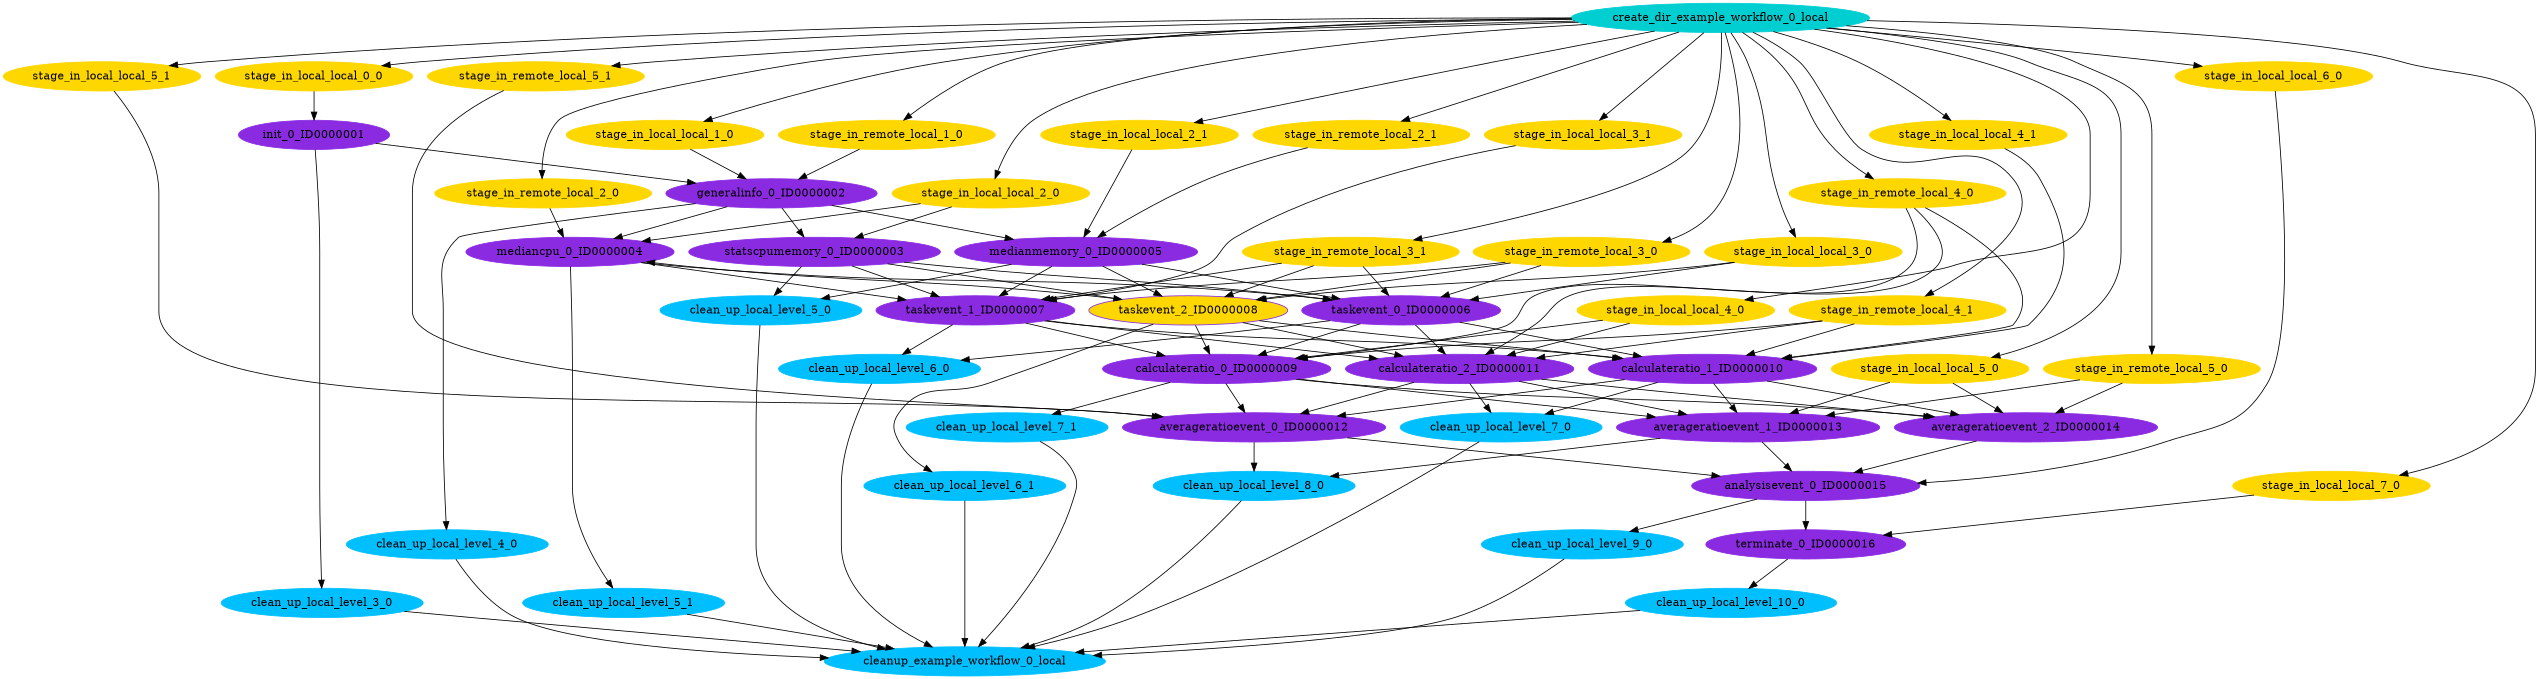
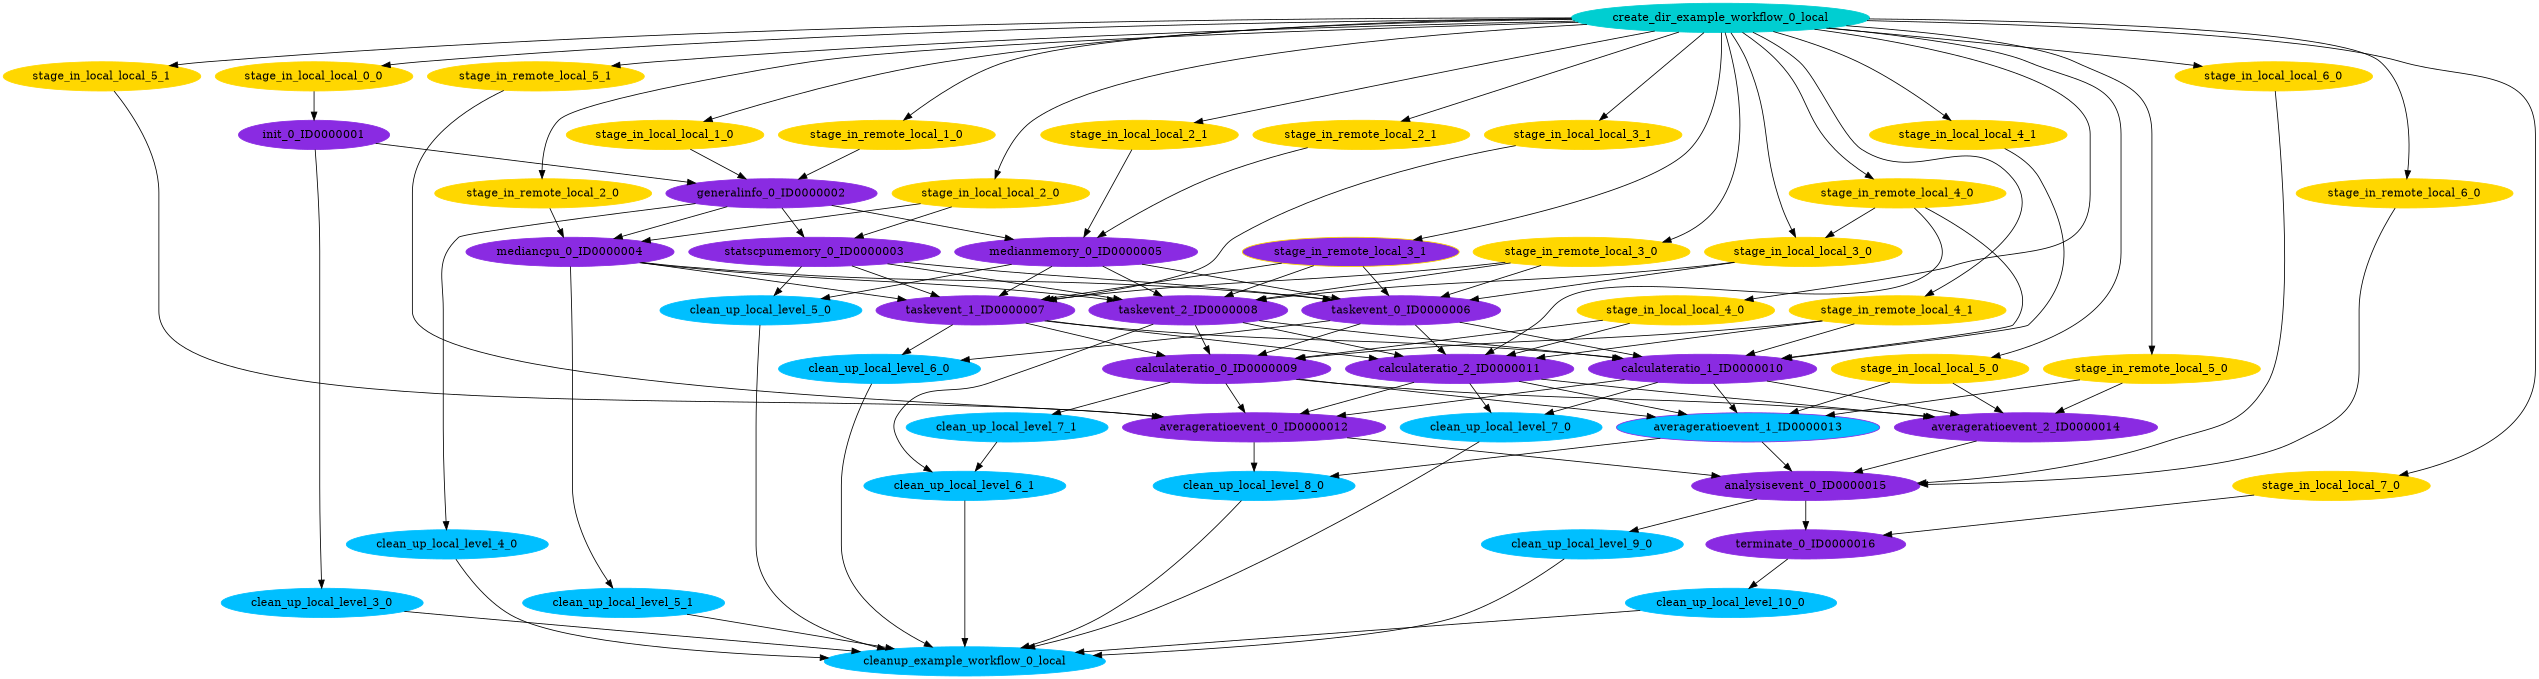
none -> (2405, 193)
(1351, 252) -> (1351, 252)
(970, 286) -> (955, 286)
(1532, 297) -> (1854, 220)
(1188, 310) -> (1188, 310)
(1748, 427) -> (1748, 427)
(1055, 543) -> (989, 453)
